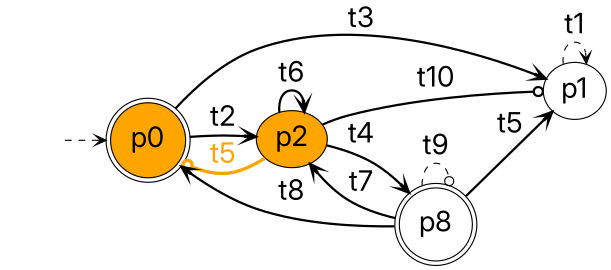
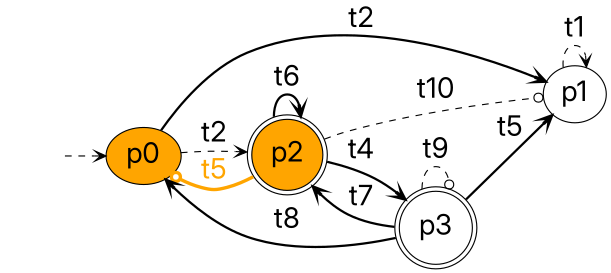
(361, 20) -> (361, 20)
(427, 101) -> (428, 113)
(217, 136) -> (208, 151)
(292, 139) -> (287, 155)
(148, 140) -> (144, 156)
(436, 224) -> (436, 228)
